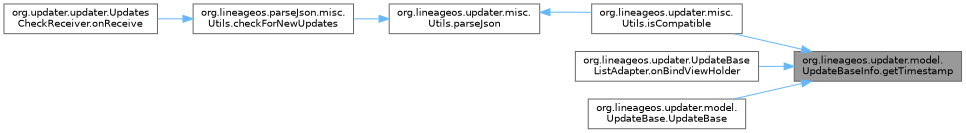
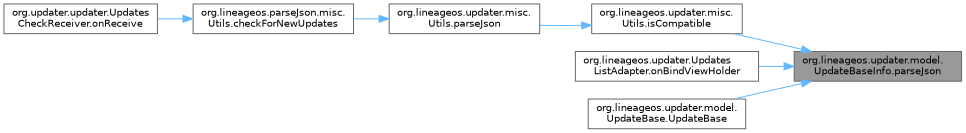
(571, 12) -> (561, 25)
(667, 66) -> (667, 66)
(878, 66) -> (878, 66)
